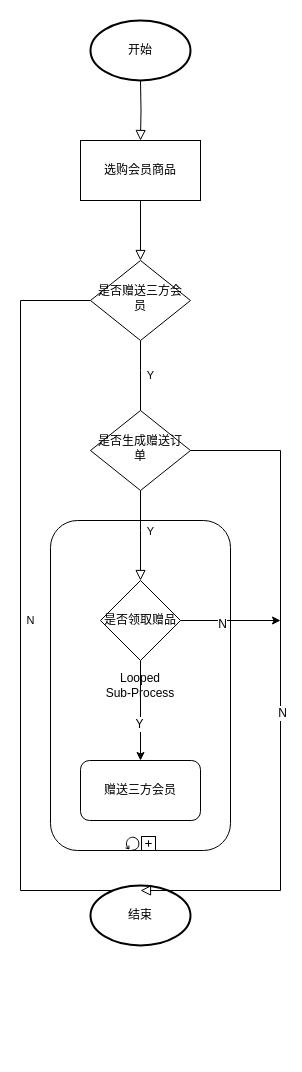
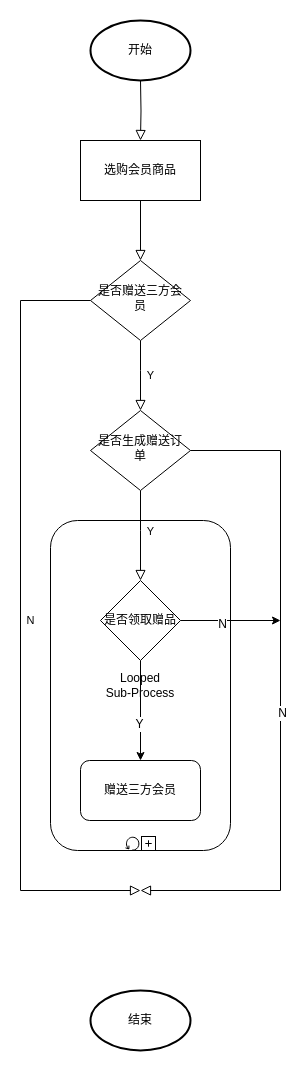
(141, 403) -> (141, 399)
(141, 916) -> (141, 1021)
